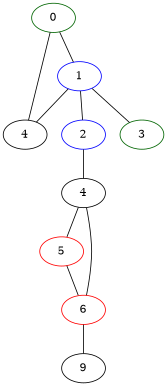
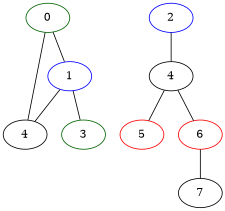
(82, 106) -> none
(73, 280) -> none
(84, 368) -> (200, 193)
